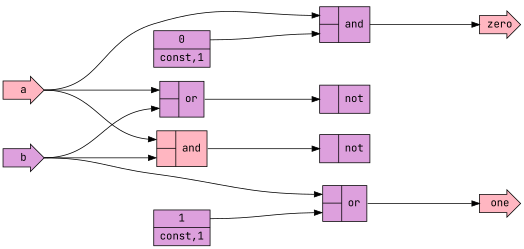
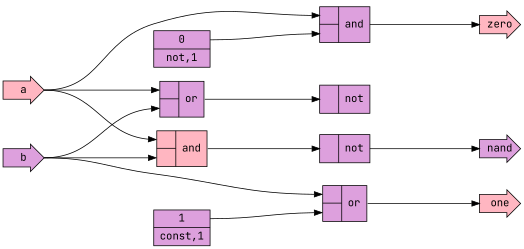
(182, 58) -> (182, 58)
none -> (500, 149)
